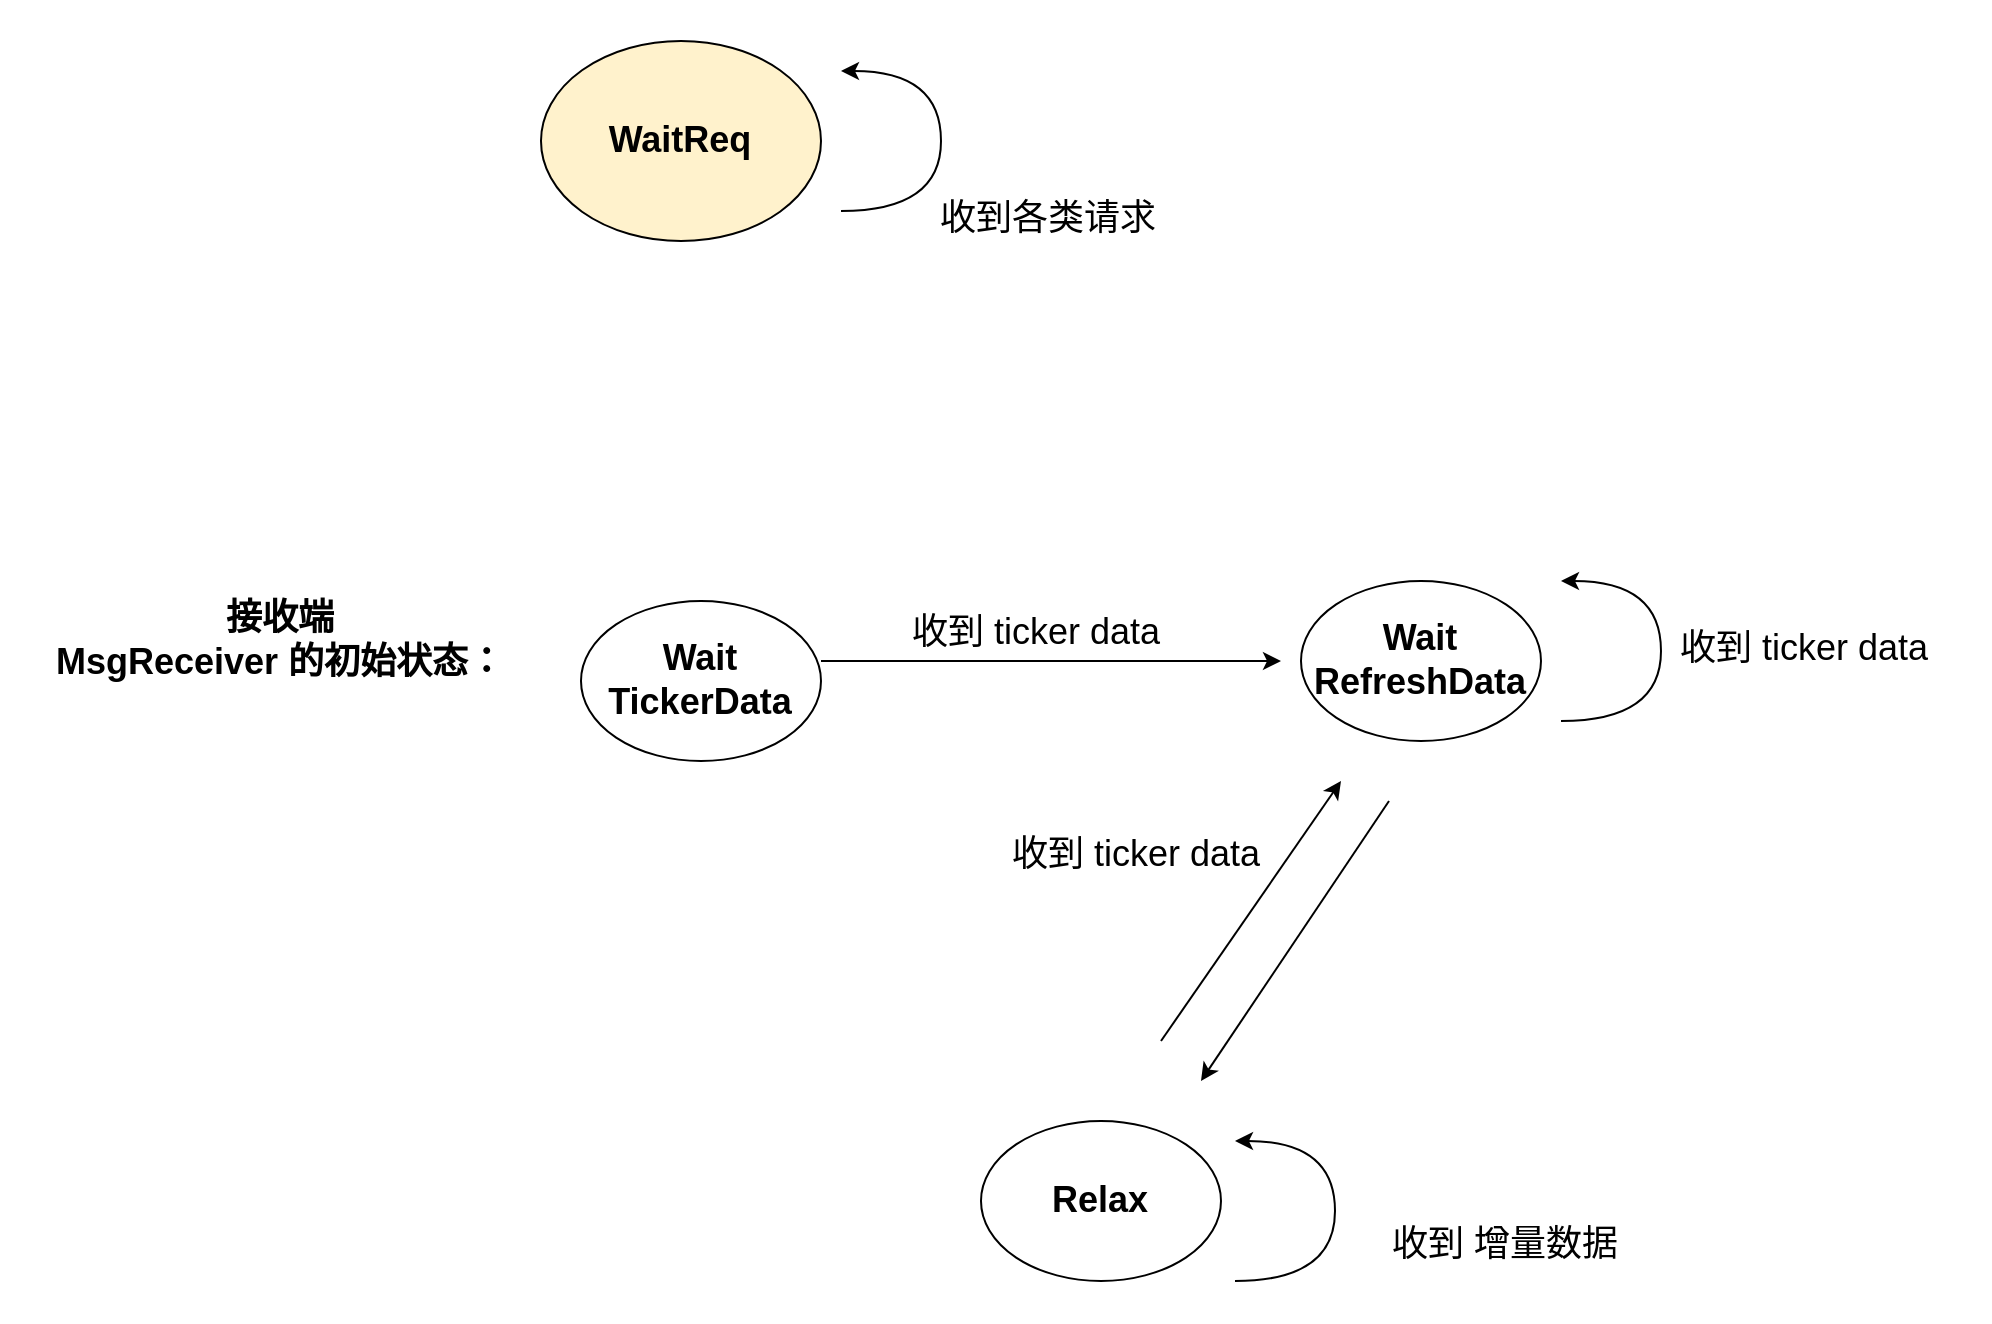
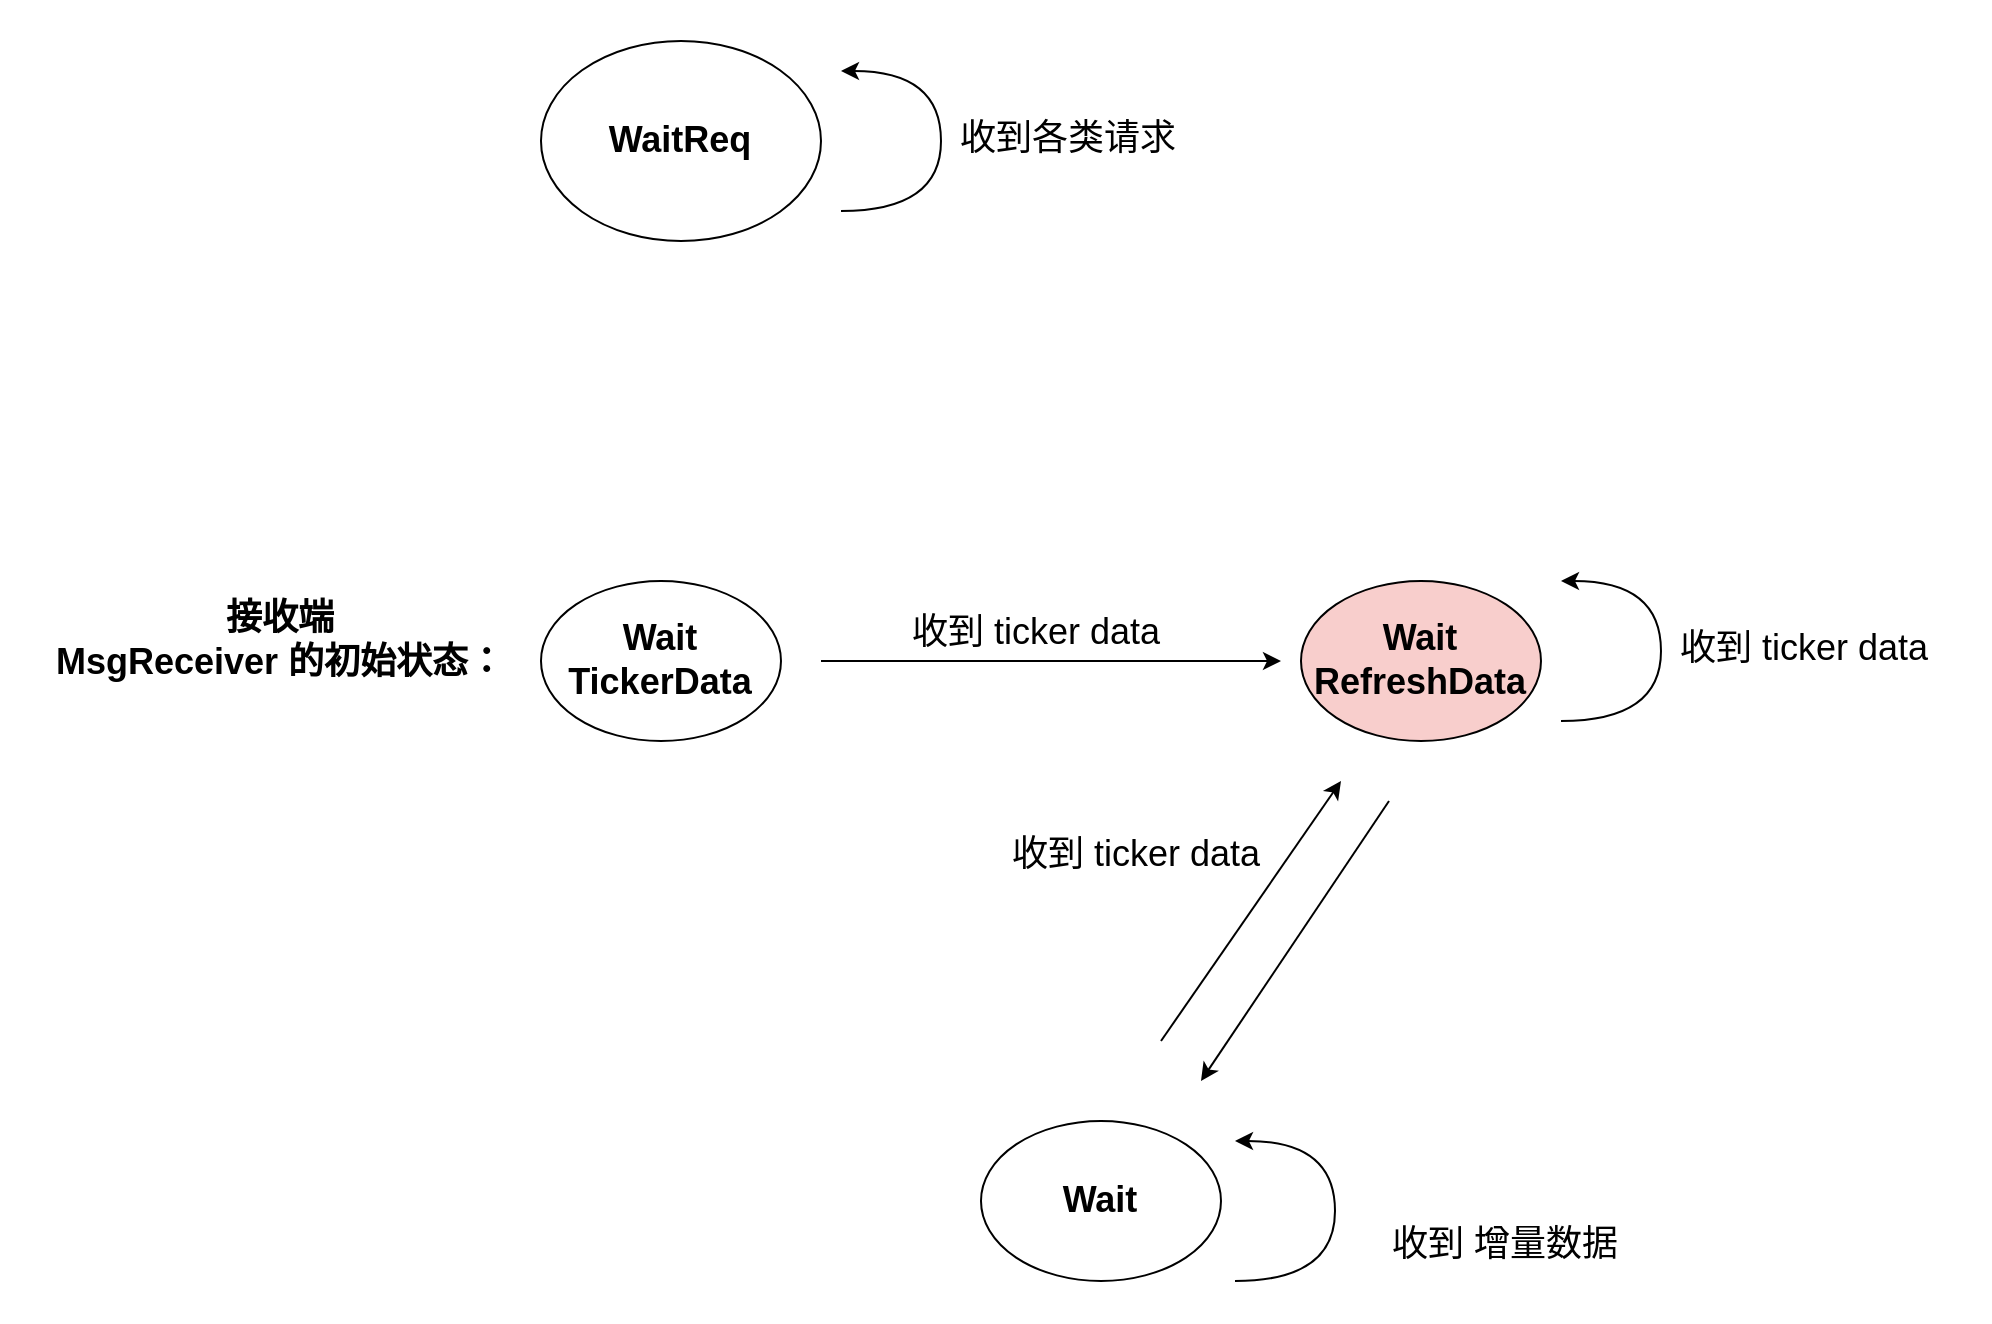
(681, 141) -> (681, 141)
(1205, 215) -> (1225, 135)
(1421, 661) -> (1421, 661)
(701, 681) -> (661, 661)
(1101, 1201) -> (1101, 1201)
